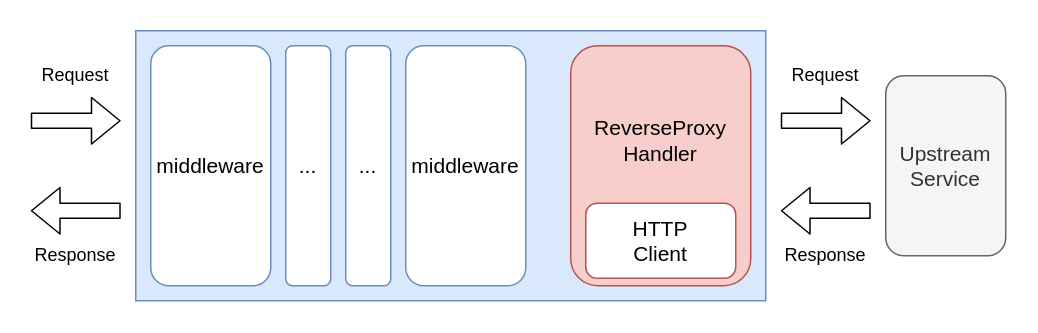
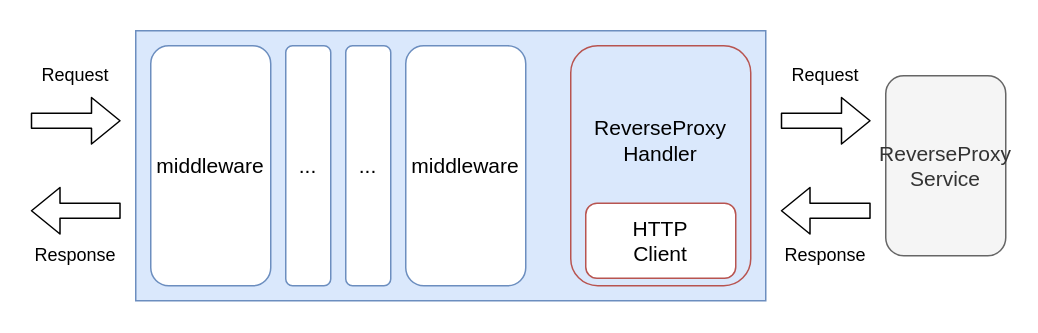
(661, 166) -> (661, 166)
(946, 166) -> (946, 166)
